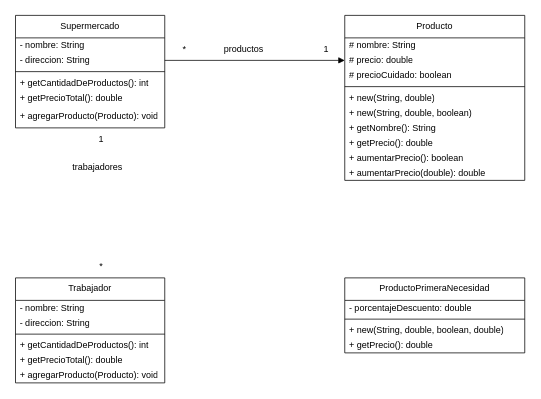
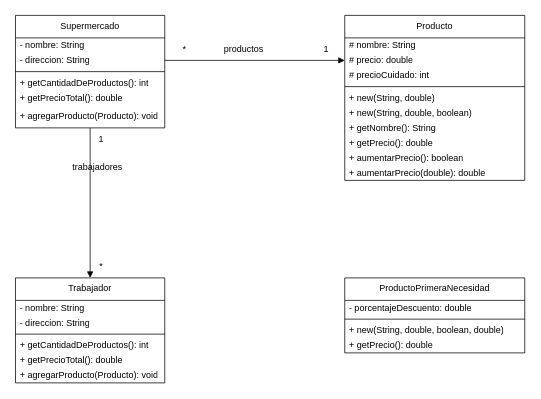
(403, 75) -> (393, 75)
none -> (90, 270)
